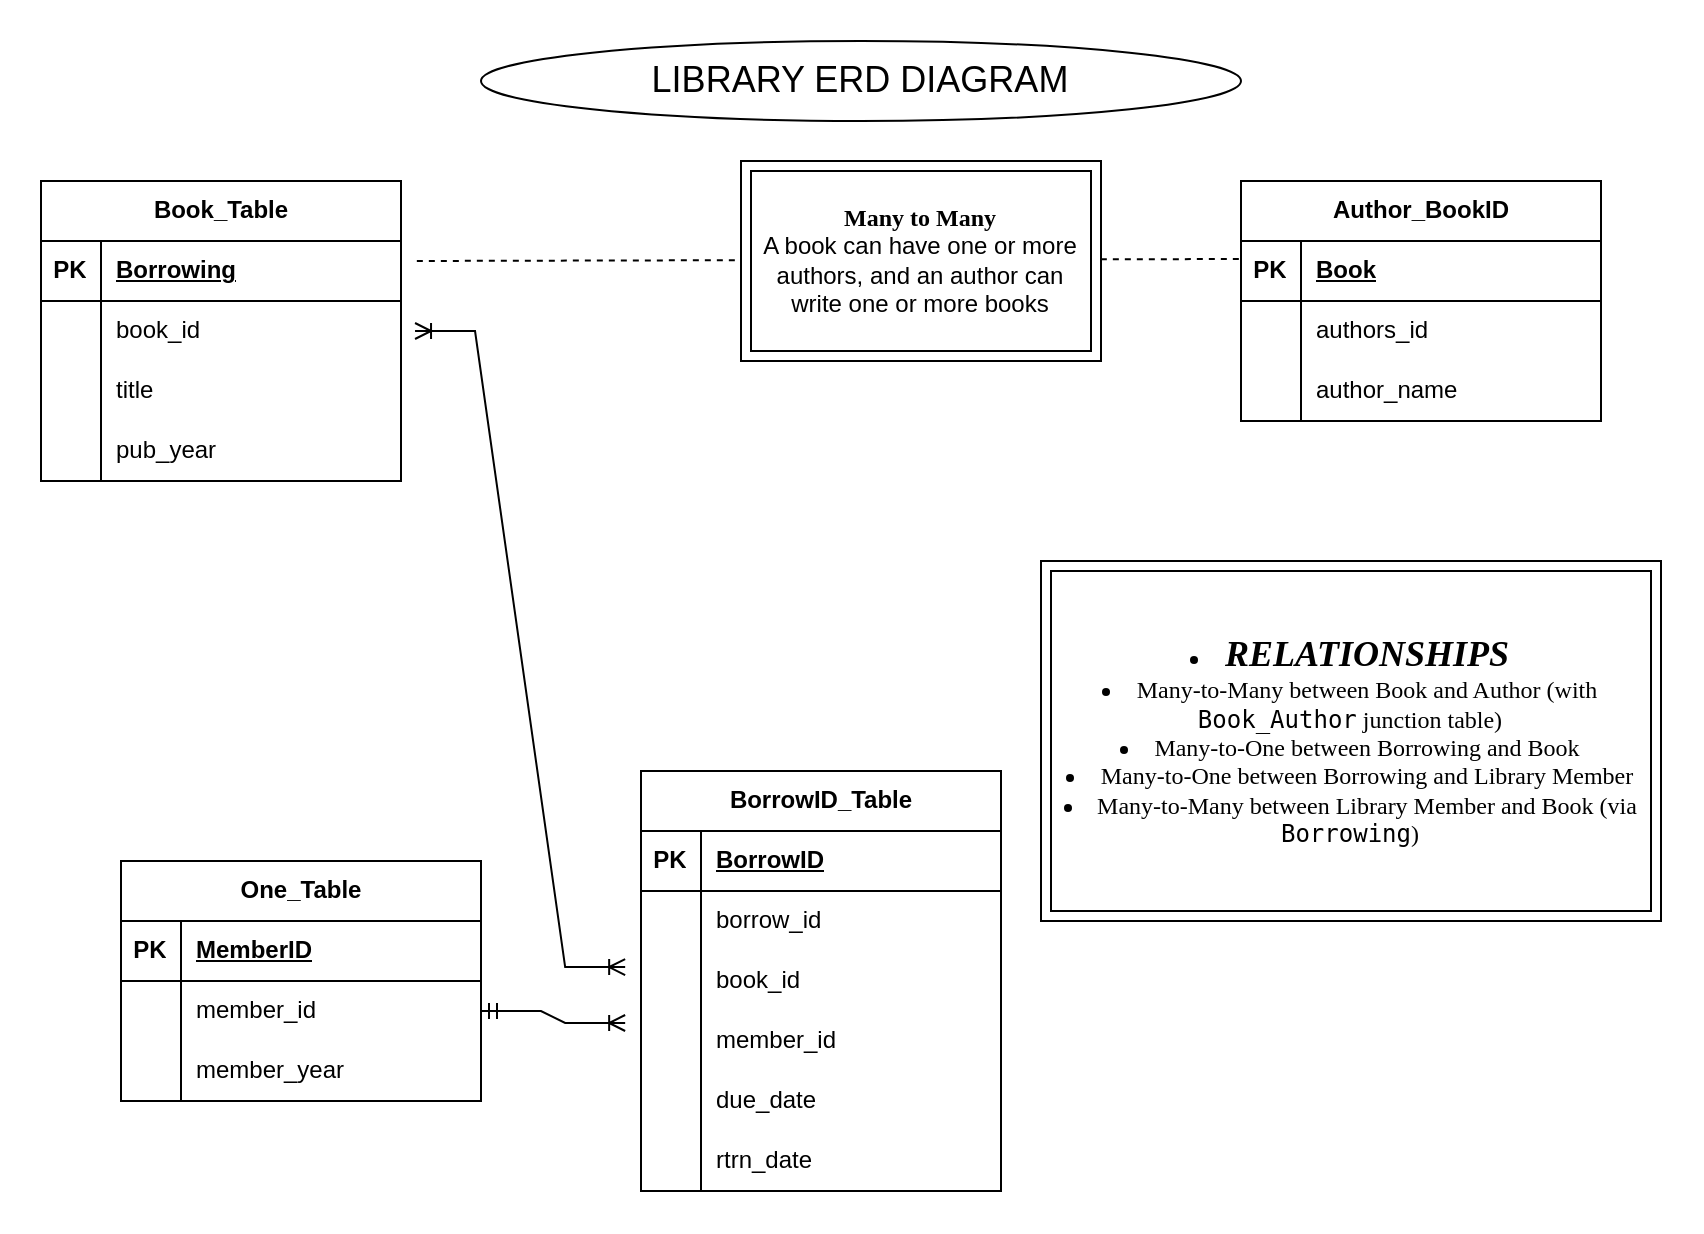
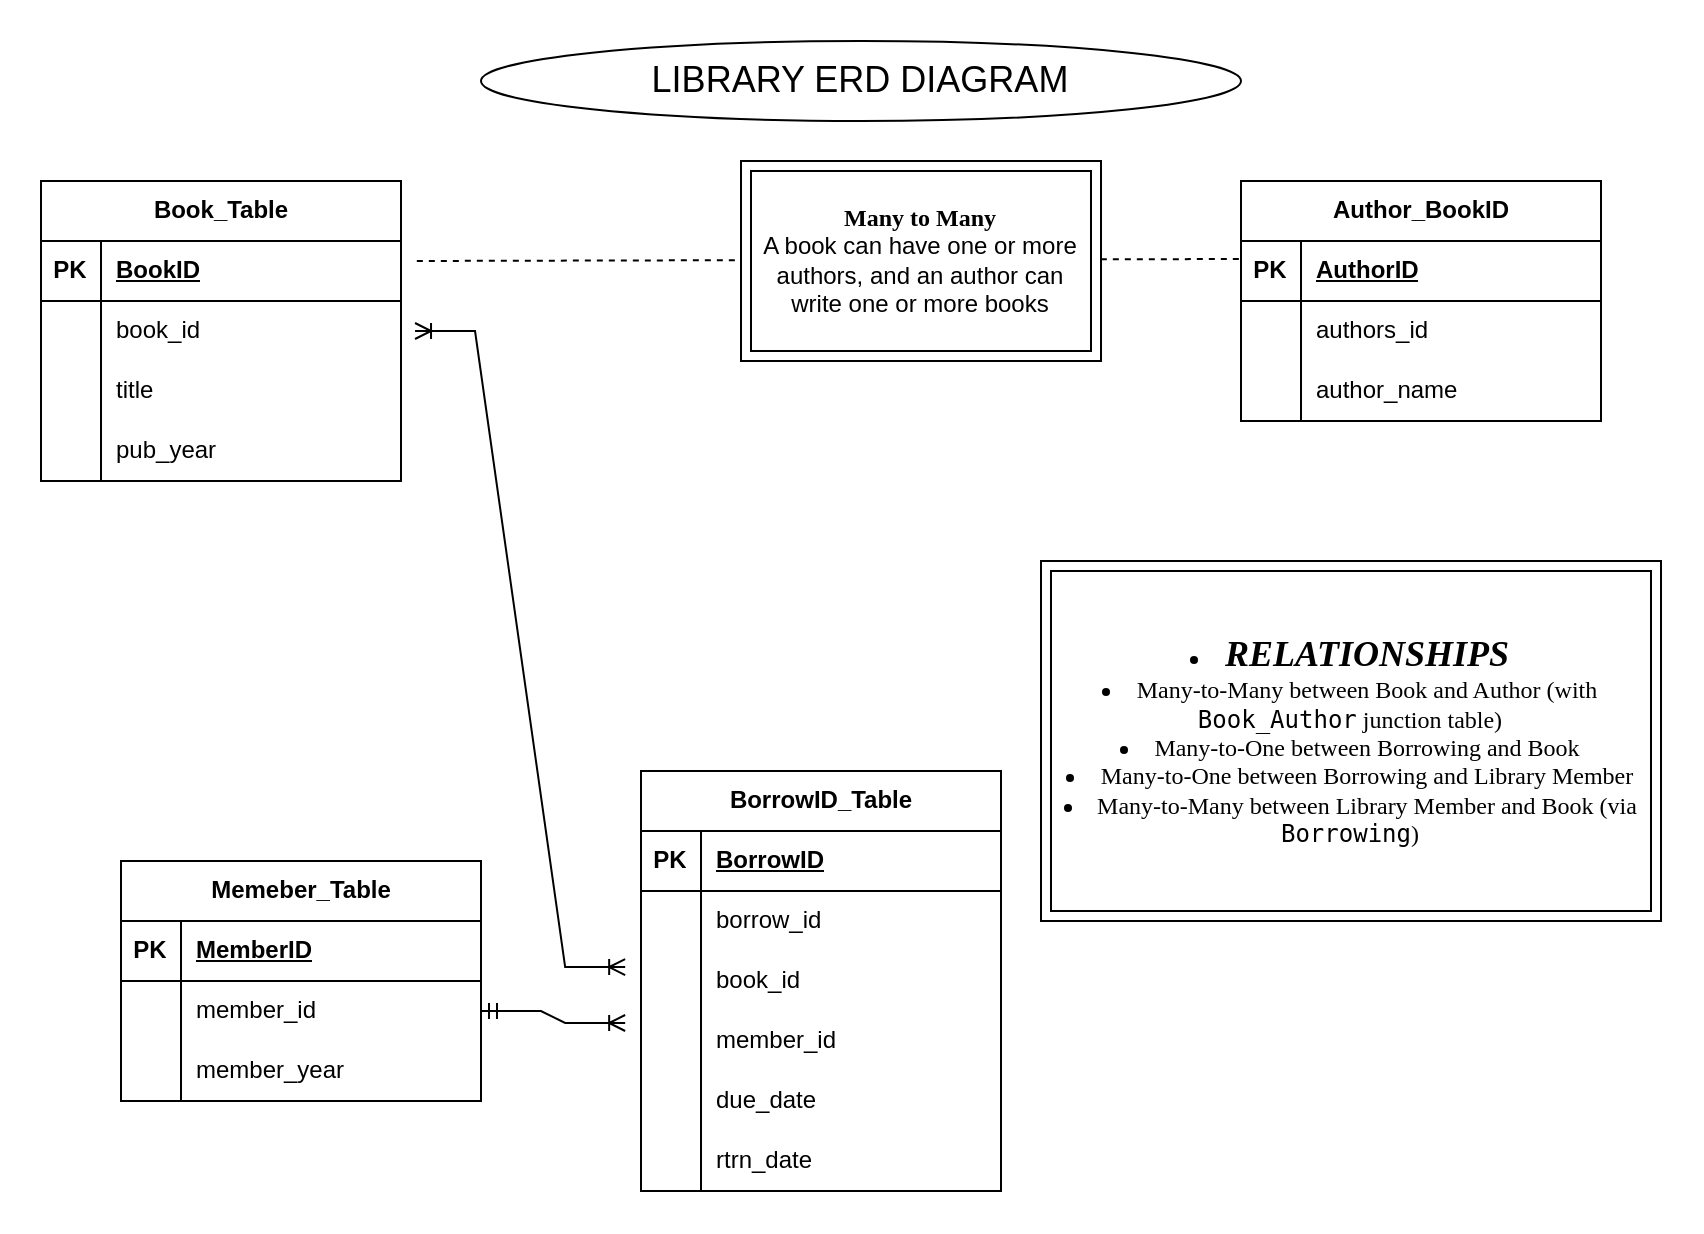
(174, 271) -> (157, 271)
(1344, 271) -> (1371, 271)
(302, 891) -> (302, 891)
